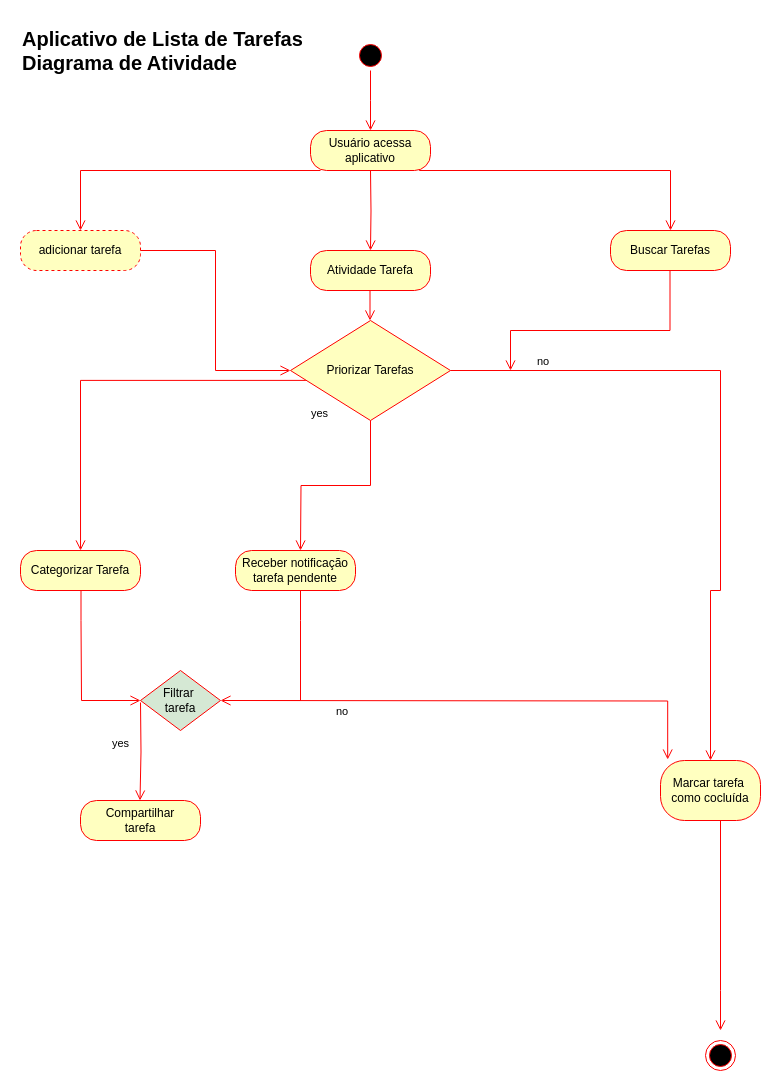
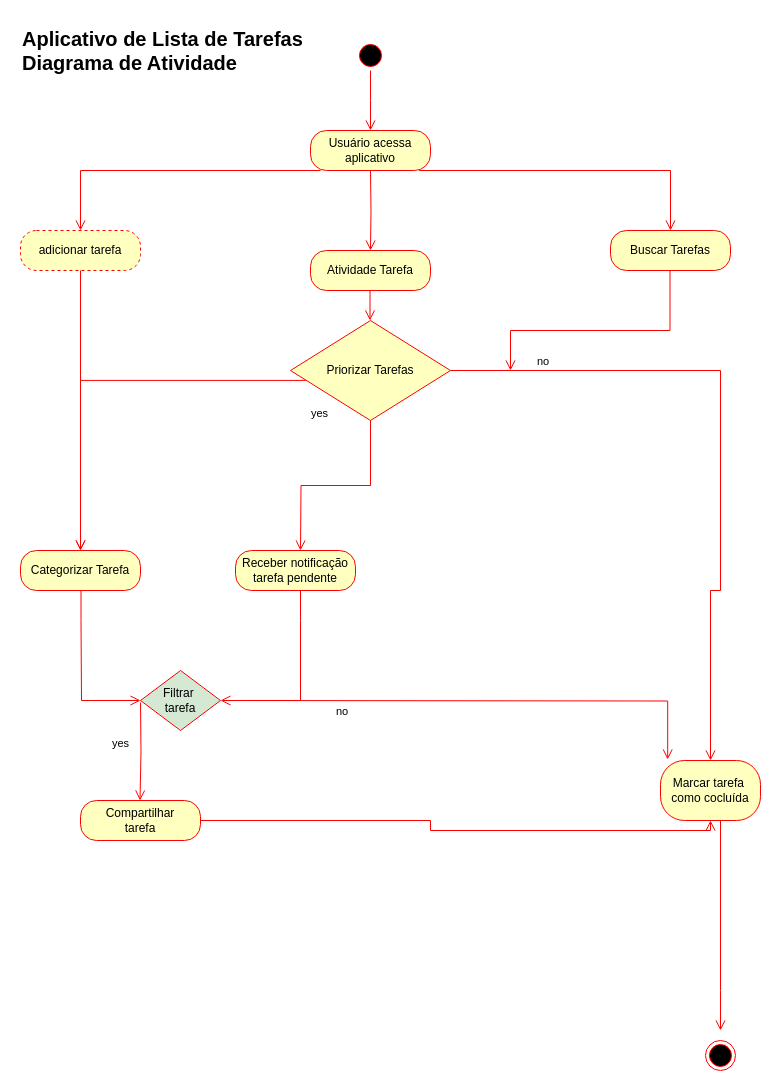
(216, 309) -> (81, 324)
none -> (454, 831)
